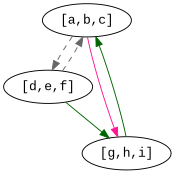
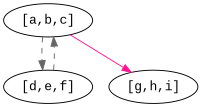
(114, 91) -> none
(84, 117) -> none
